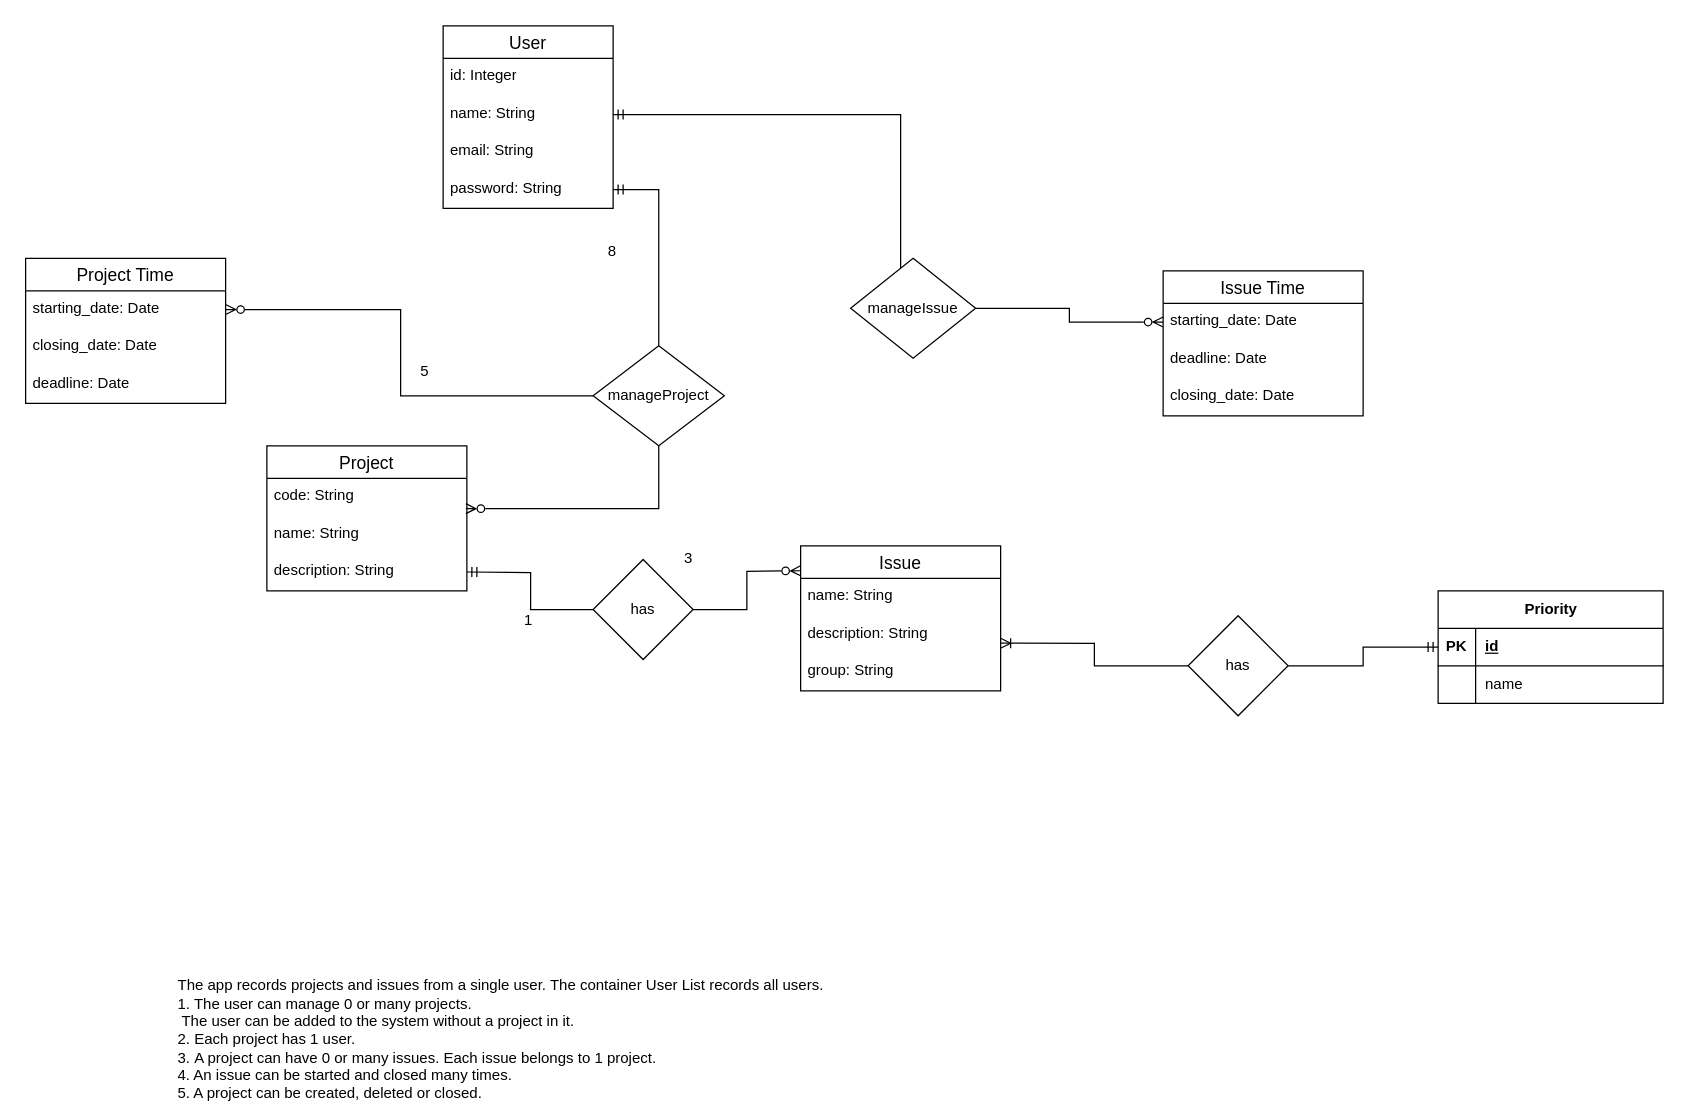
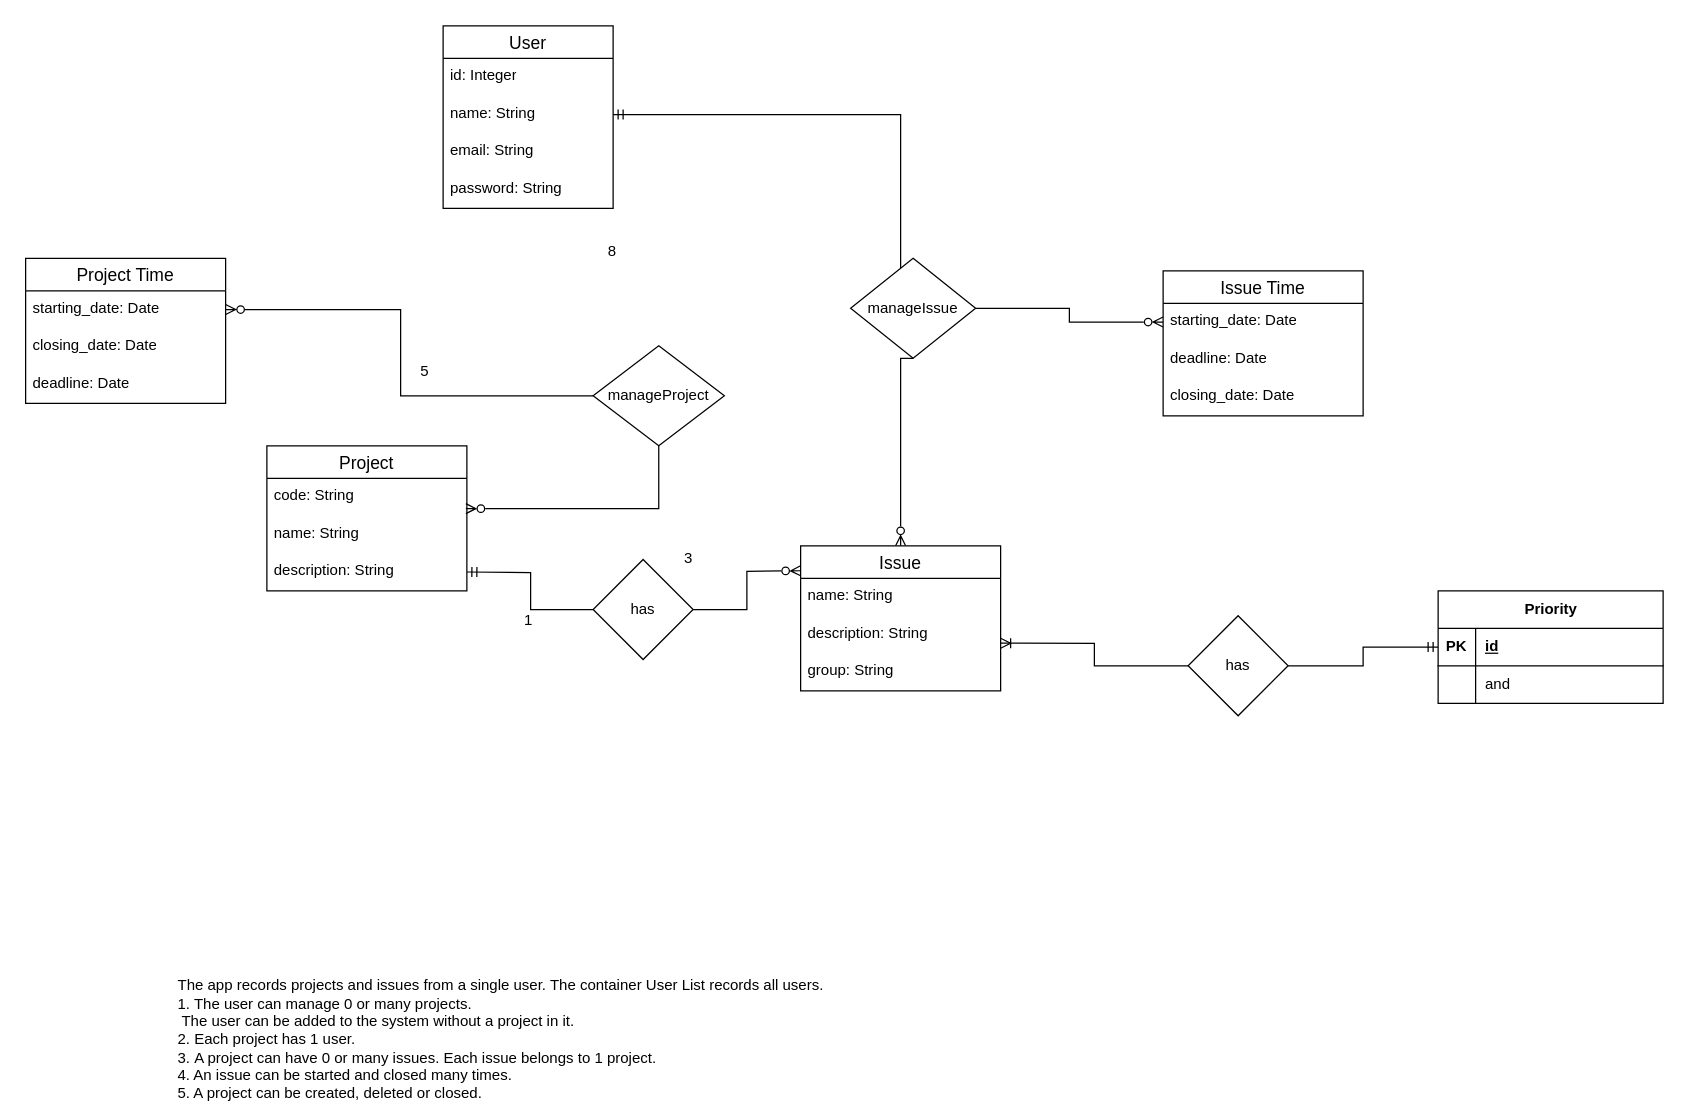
(659, 246) -> none
none -> (901, 436)
(1502, 684) -> (1498, 684)
